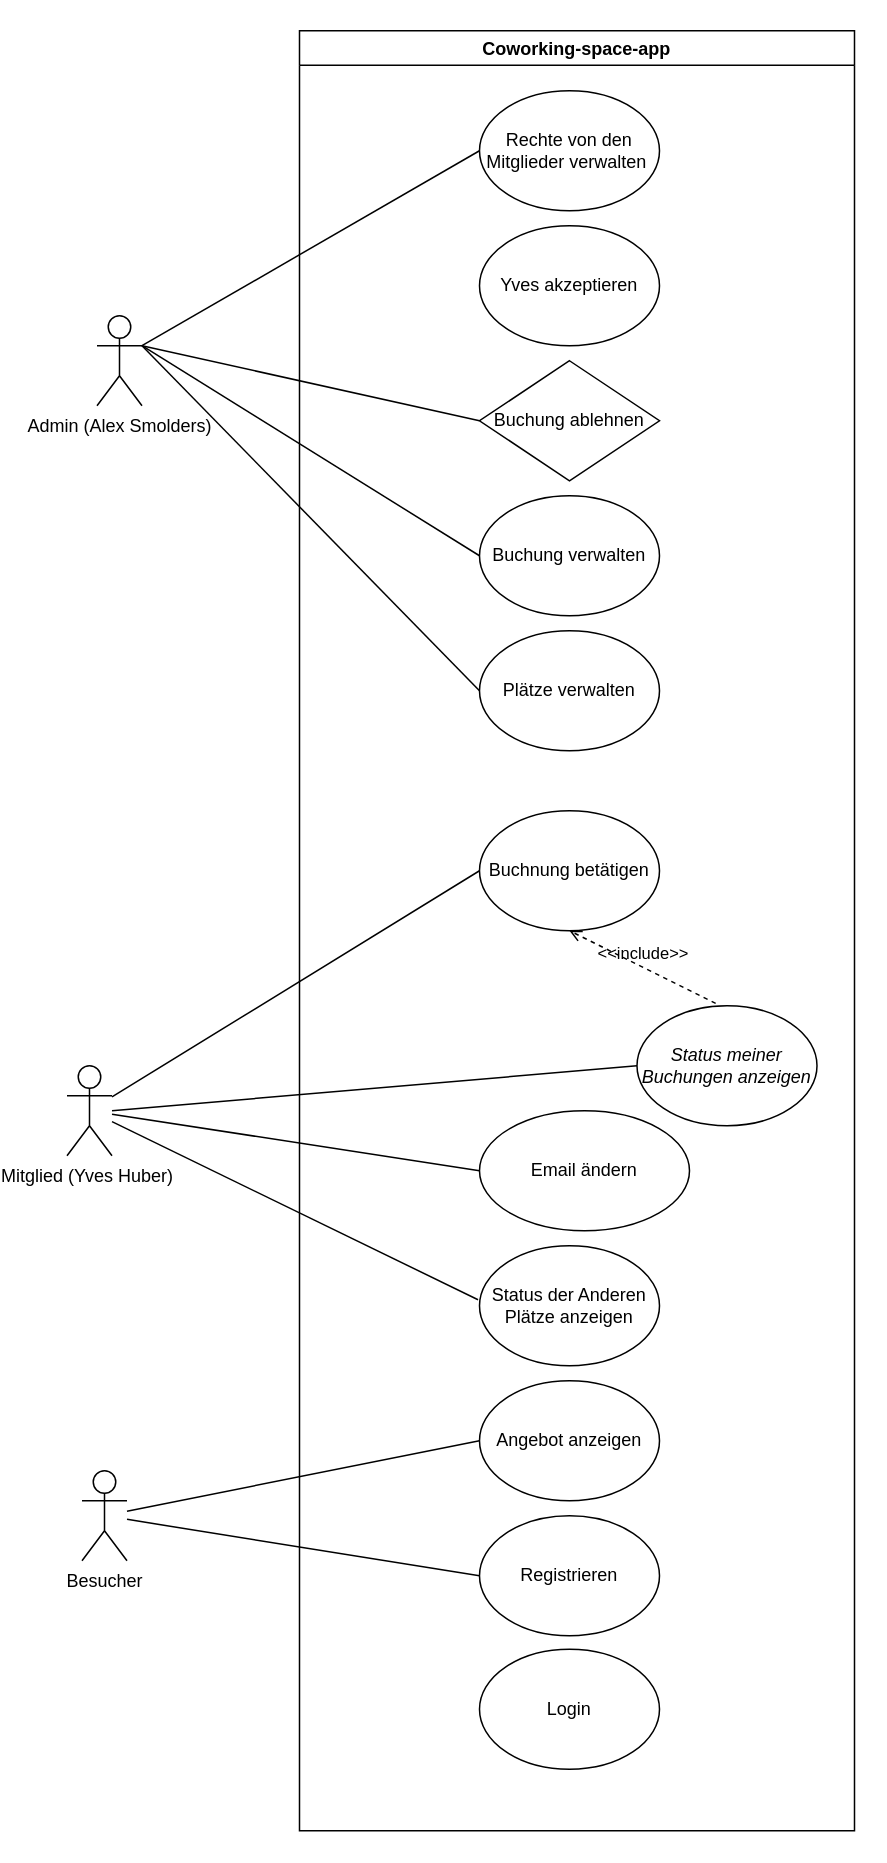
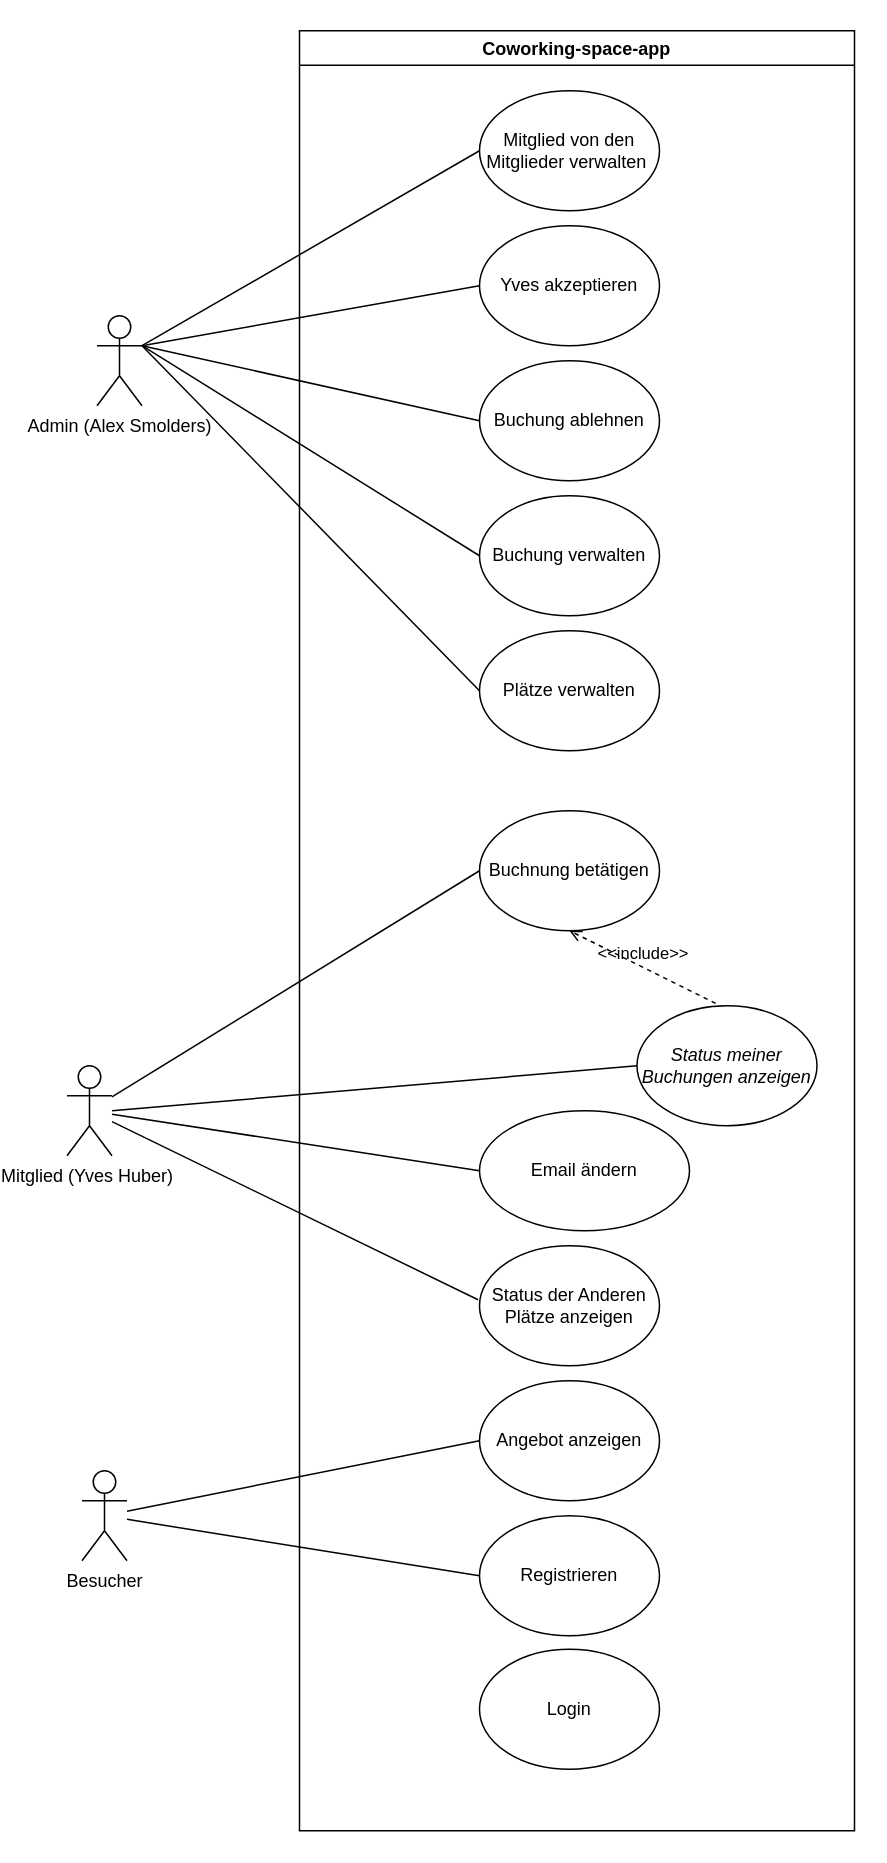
(569, 151) -> (569, 151)
none -> (313, 315)
(569, 421) -> (569, 421)
